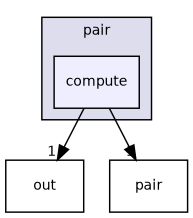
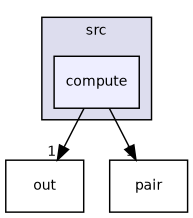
(97, 31) -> (97, 31)
